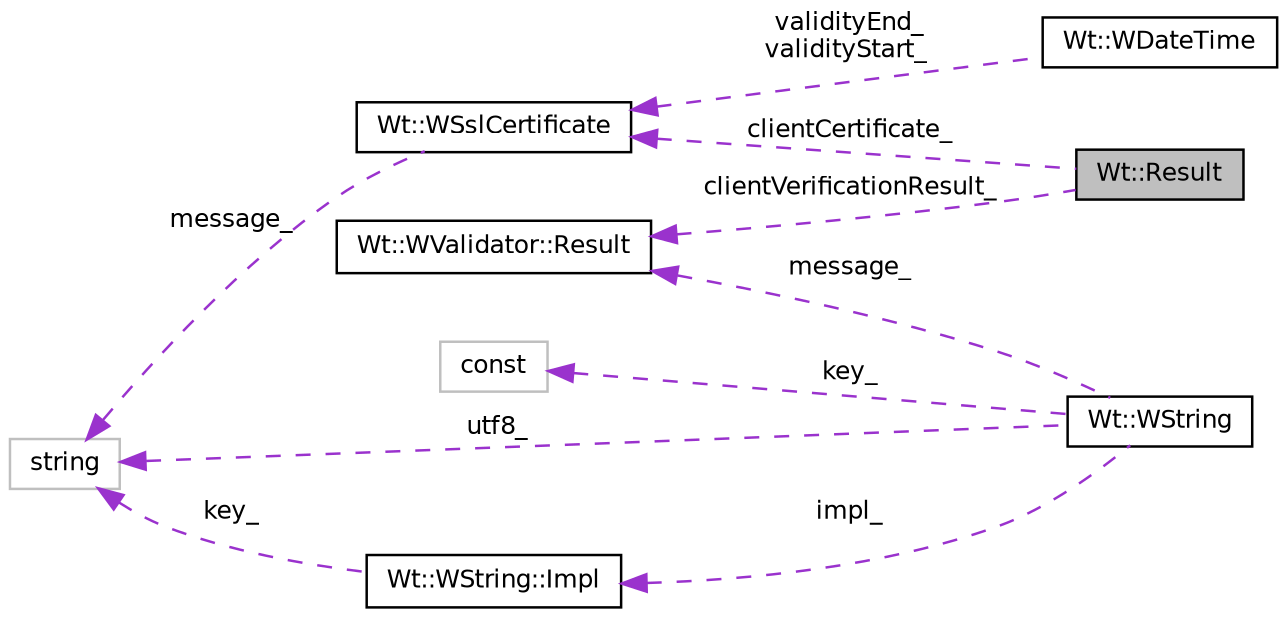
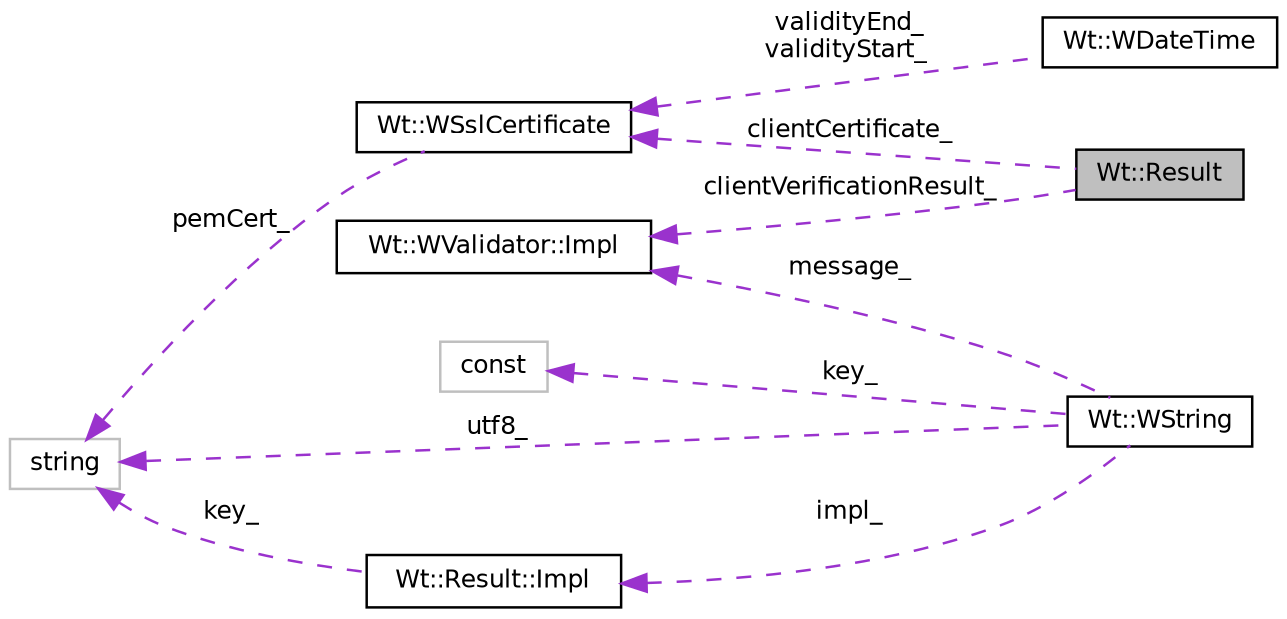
(228, 221) -> (228, 221)
(494, 247) -> (494, 247)
(494, 581) -> (494, 581)
